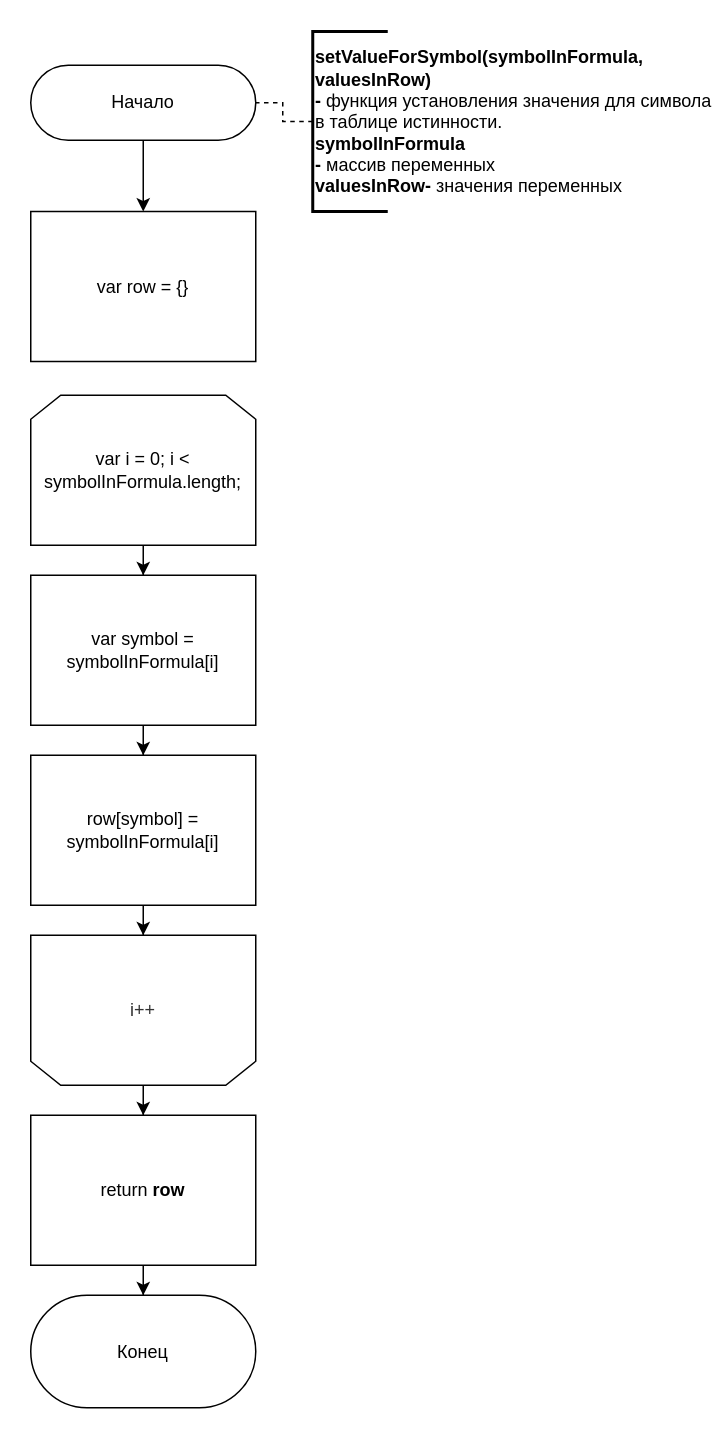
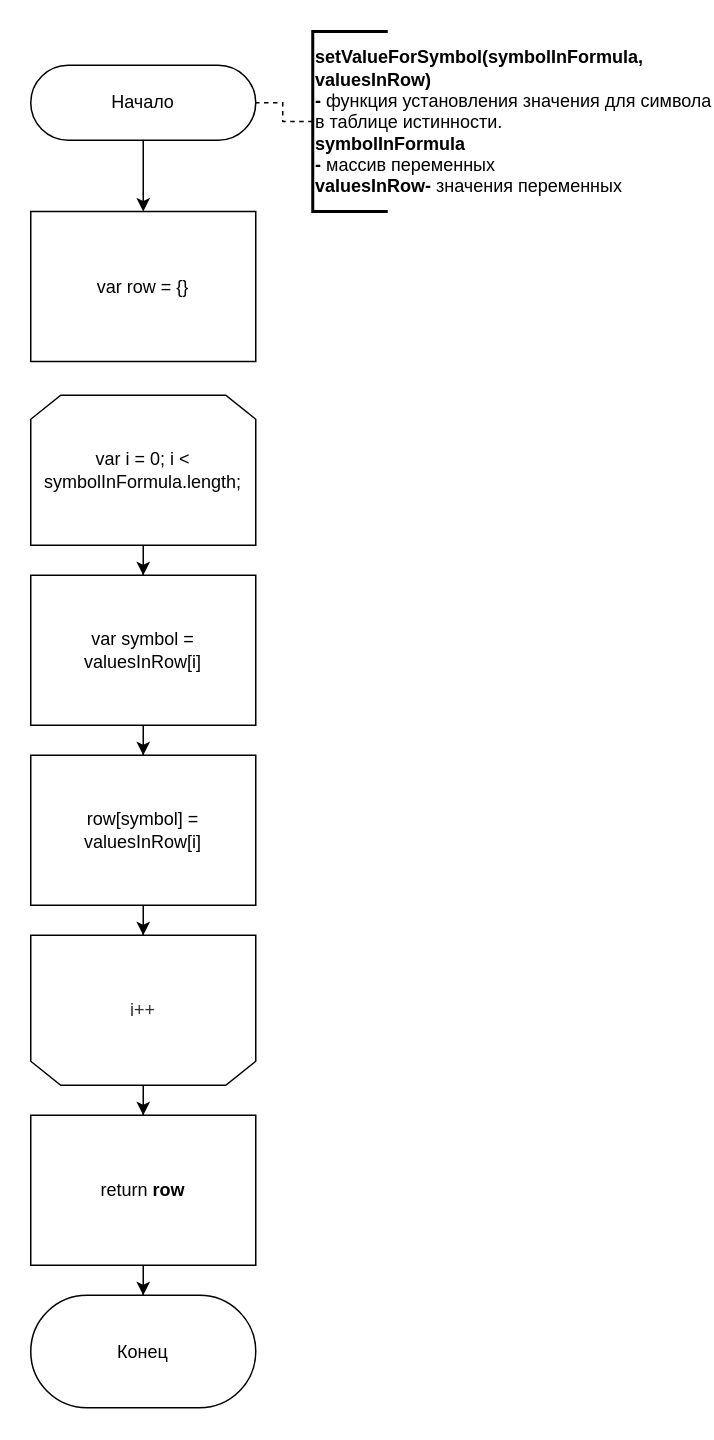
(143, 650) -> (143, 650)
(143, 830) -> (143, 830)
